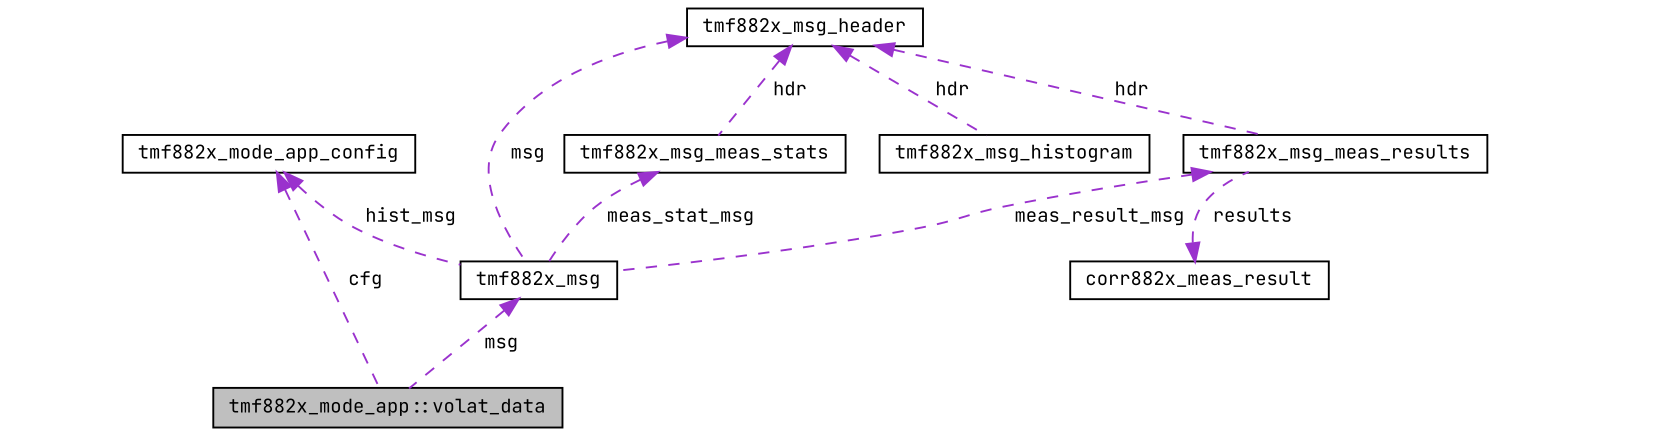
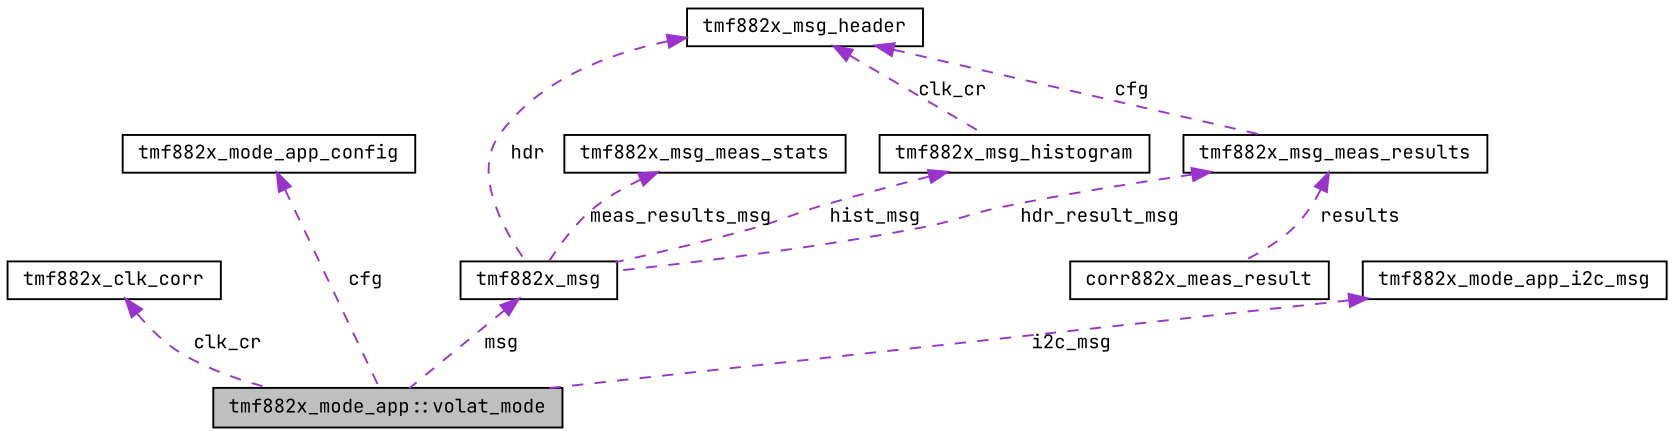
(948, 91) -> (948, 91)
(1127, 91) -> (1127, 91)
(749, 98) -> none
(523, 154) -> (523, 154)
(1208, 198) -> (1288, 233)
(676, 217) -> (676, 217)
(1095, 217) -> (1095, 217)
(373, 237) -> (773, 222)
none -> (114, 280)
none -> (1515, 280)
(388, 408) -> (388, 408)
